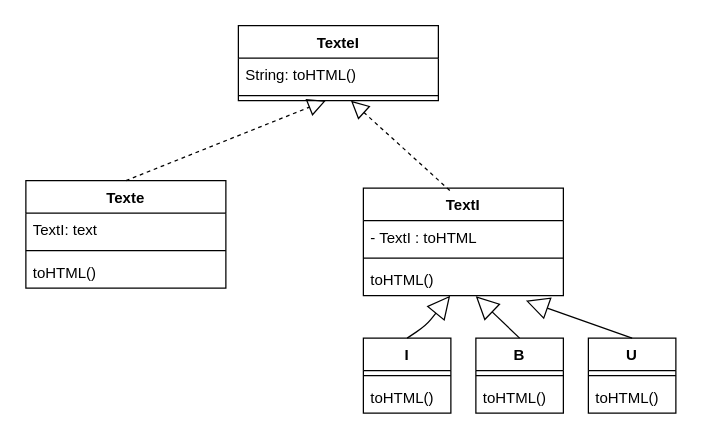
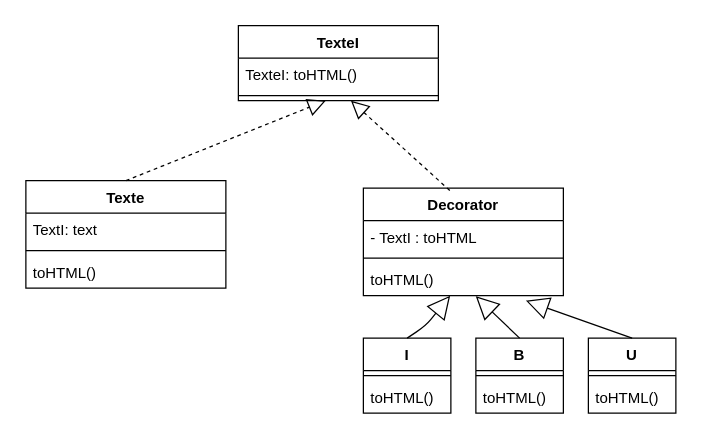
(306, 75) -> (308, 75)
(463, 205) -> (463, 205)
